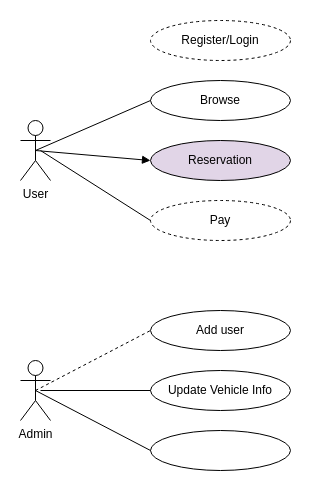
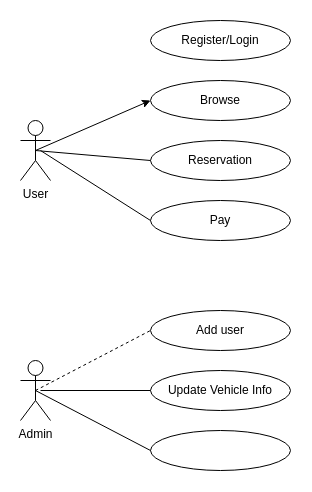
(221, 41) -> (221, 41)
(146, 103) -> (143, 104)
(141, 160) -> (145, 160)
(221, 161) -> (221, 161)
(221, 221) -> (221, 221)
